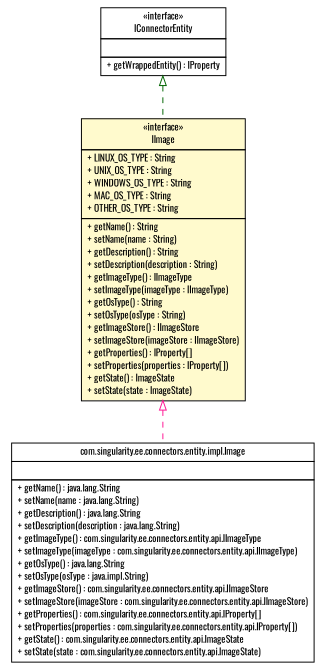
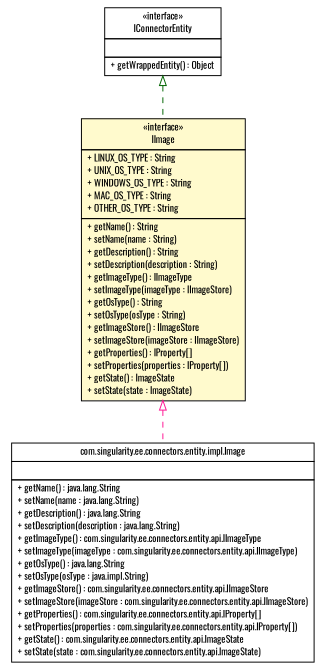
(163, 66) -> (163, 66)
(158, 290) -> (160, 290)
